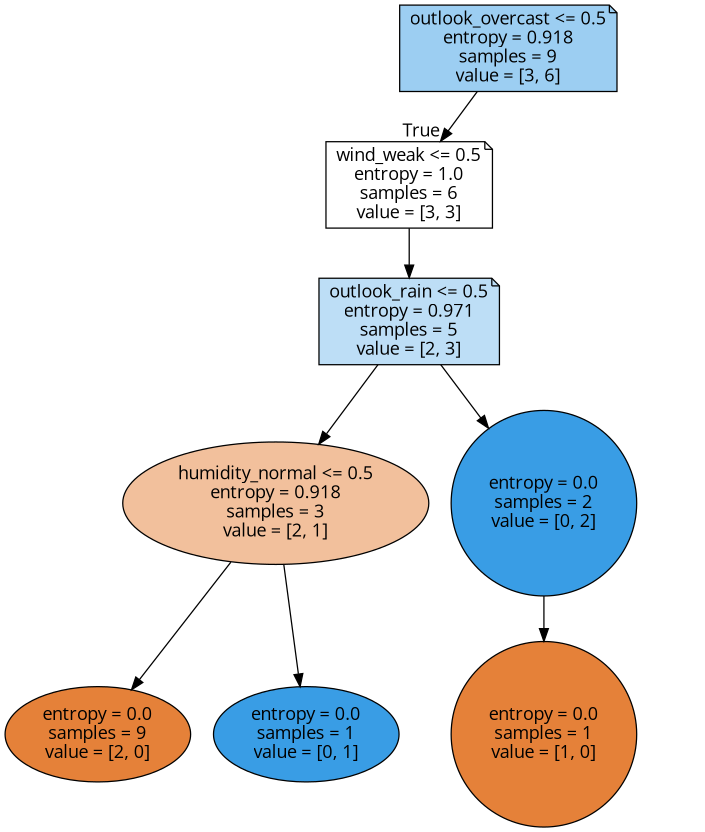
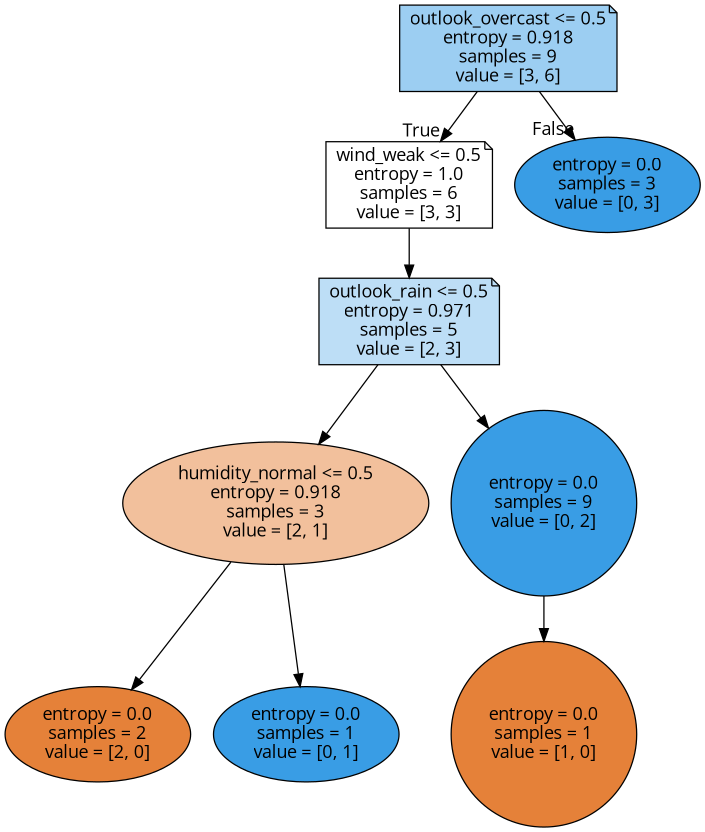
none -> (607, 185)
(544, 503) -> (544, 503)
(98, 734) -> (98, 734)
